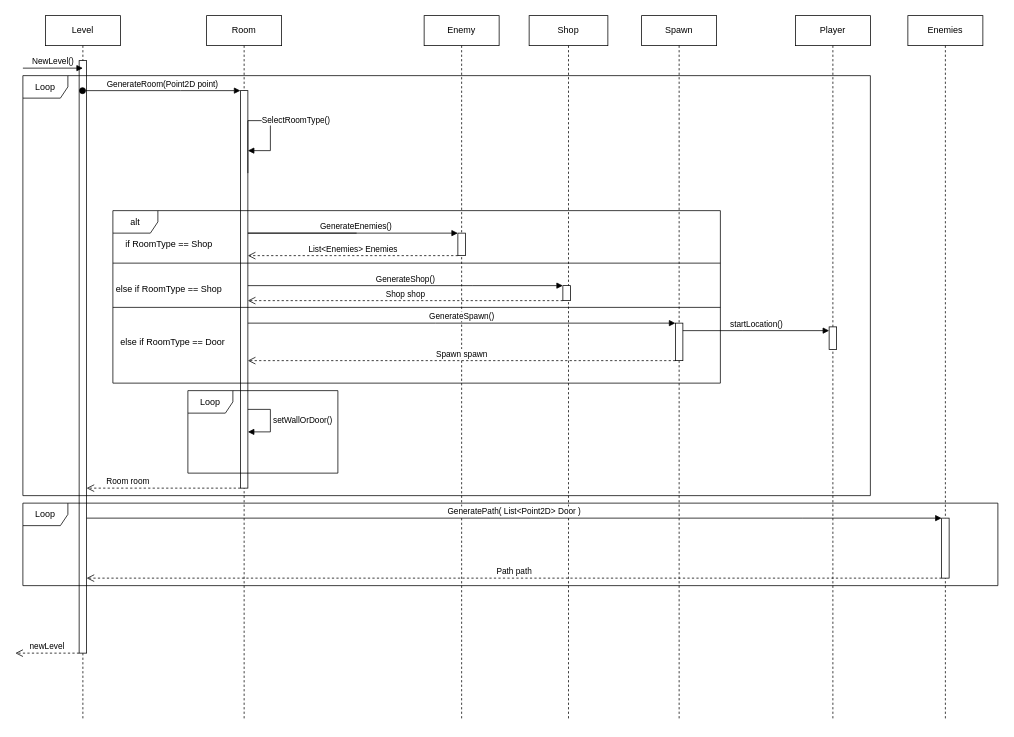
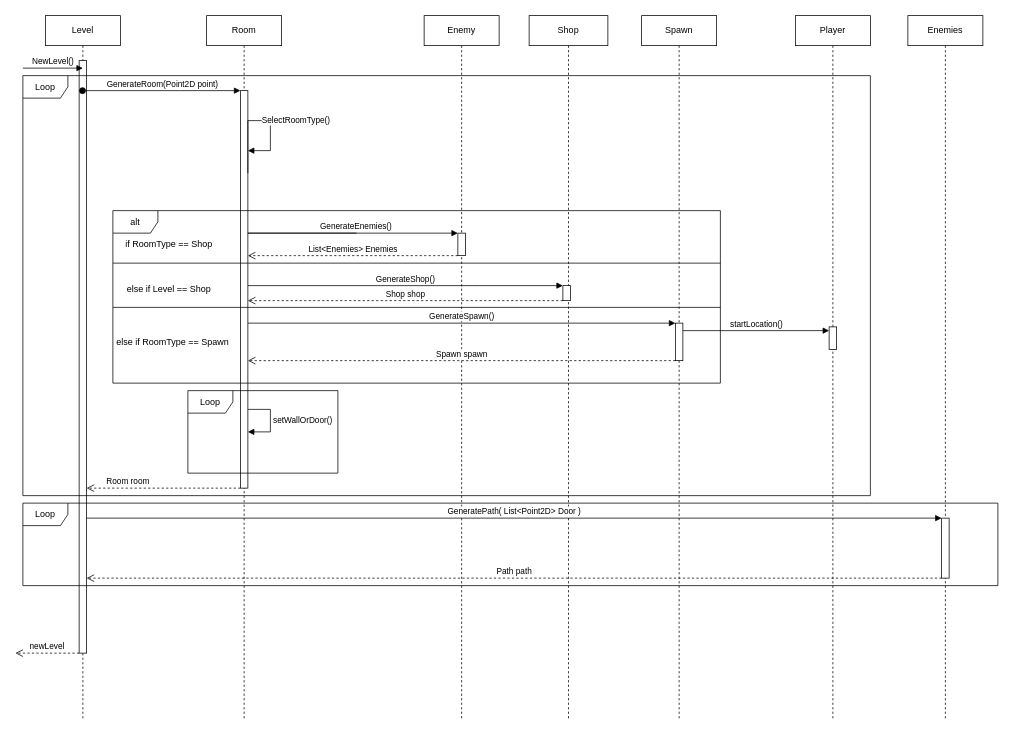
(169, 289) -> (169, 289)
(173, 342) -> (173, 342)
